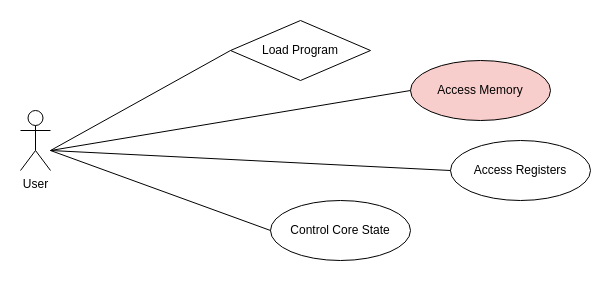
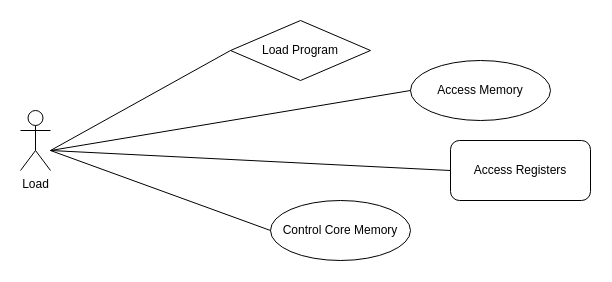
(481, 91) -> (481, 91)
(521, 171) -> (521, 171)
(36, 185) -> (36, 185)
(341, 231) -> (341, 231)
